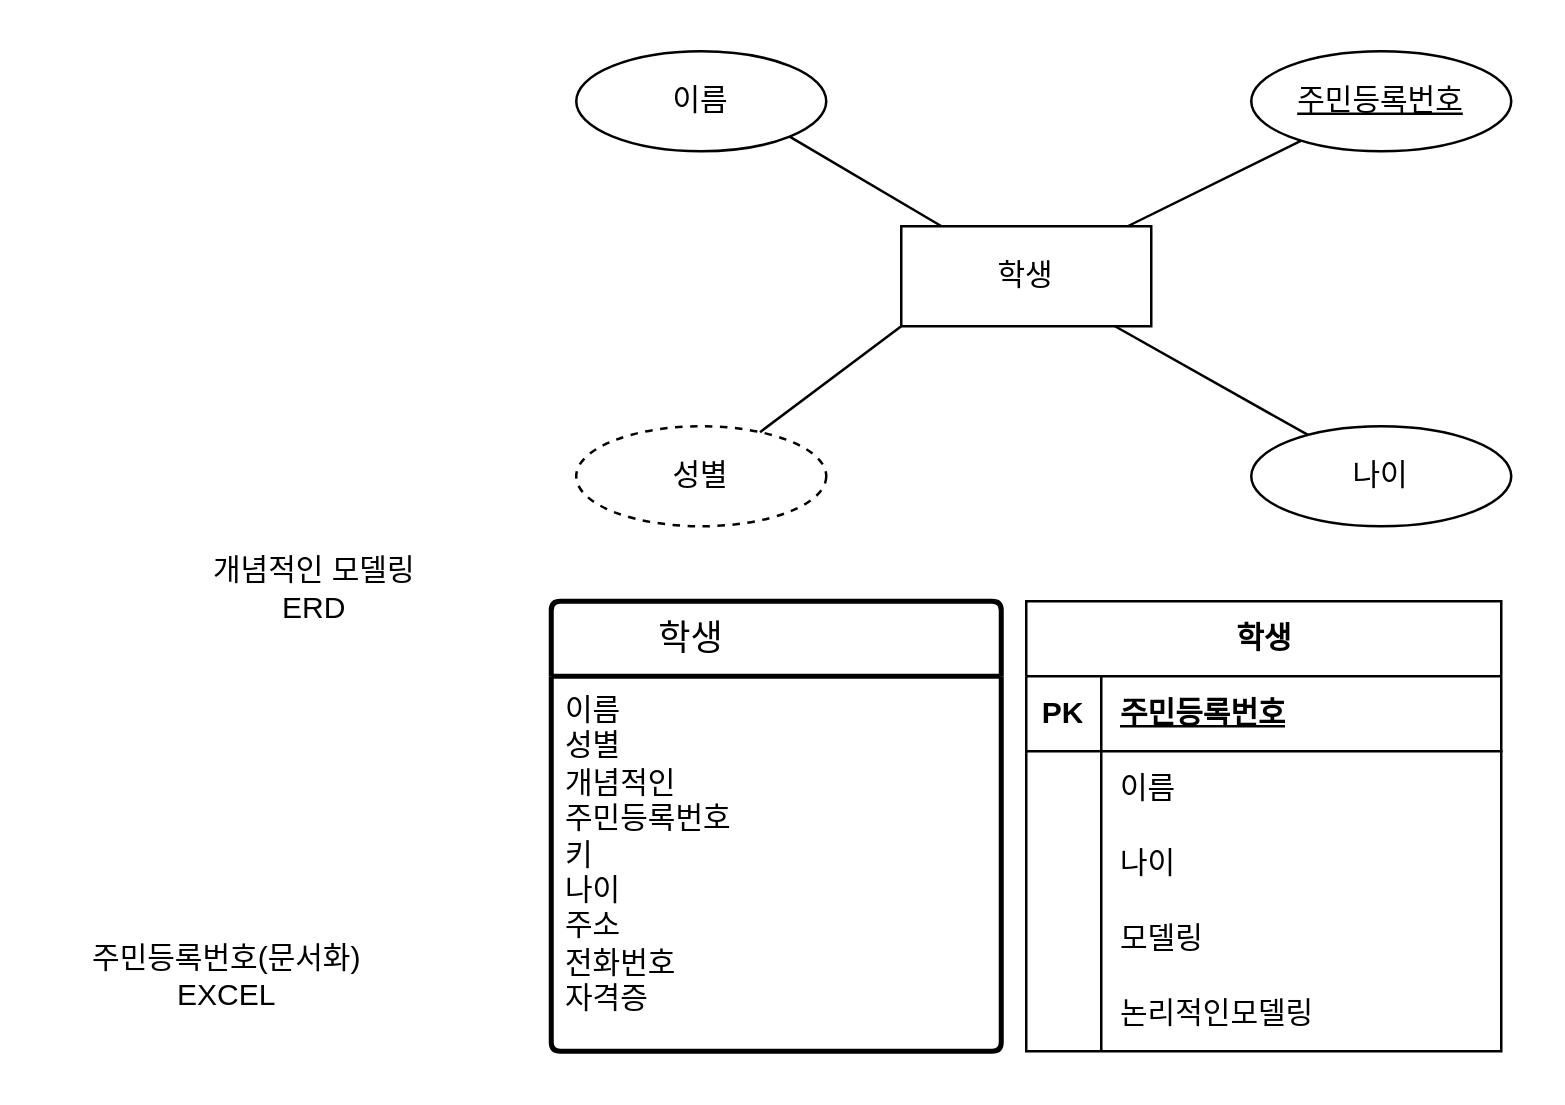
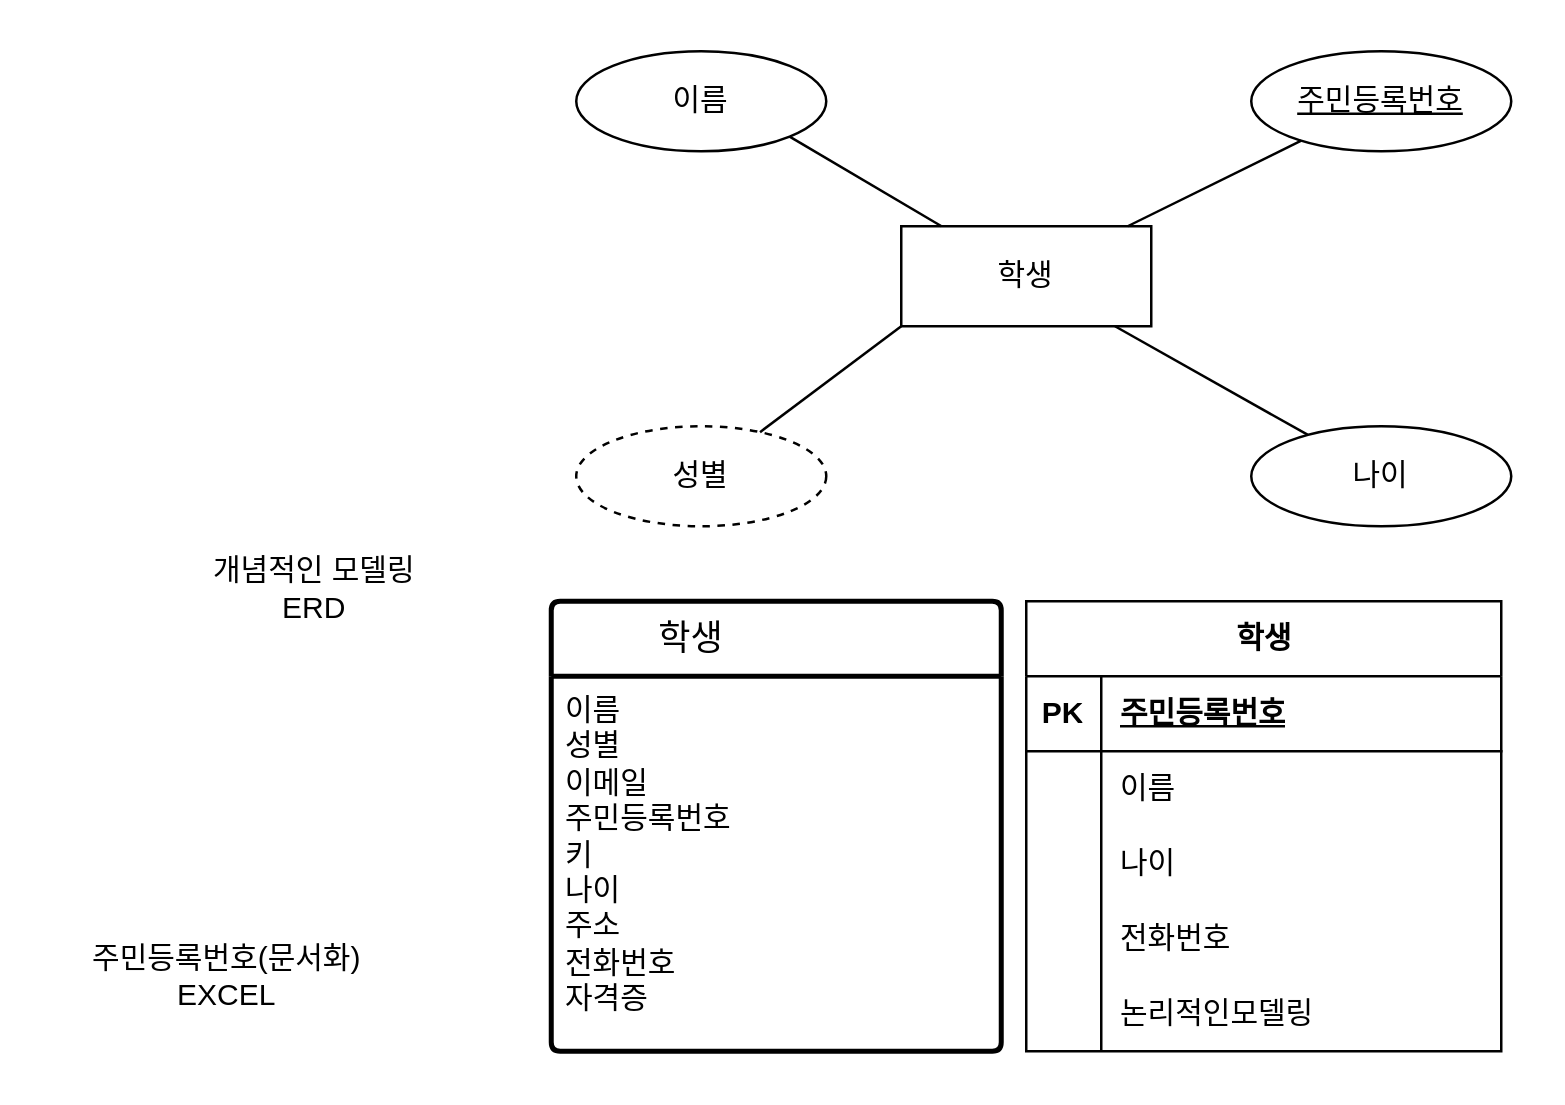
(656, 856) -> (656, 856)
(1166, 939) -> (1181, 939)
